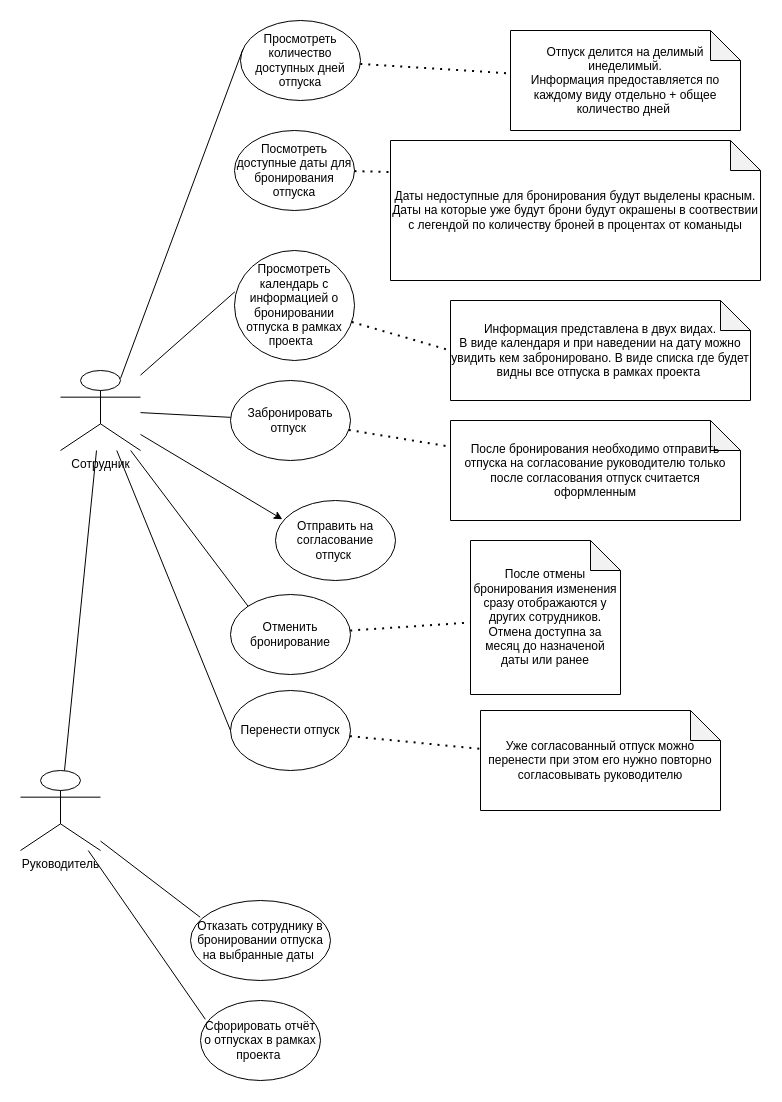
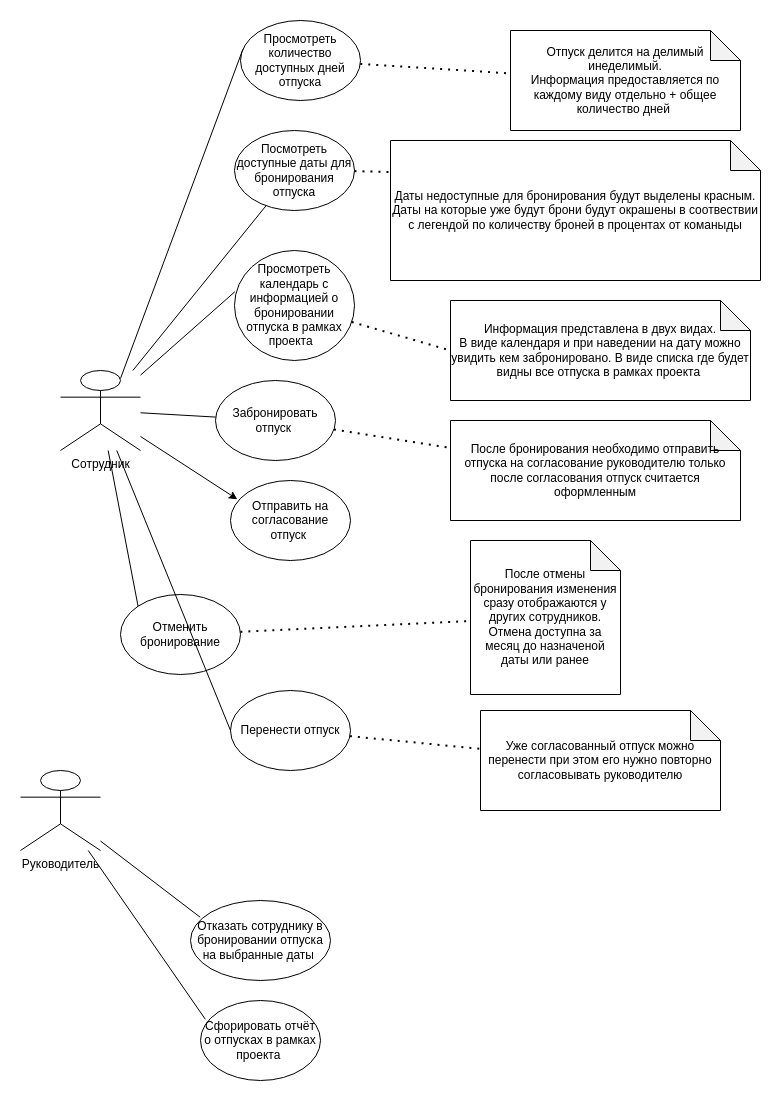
(291, 421) -> (276, 421)
(336, 541) -> (291, 521)
(81, 610) -> (199, 288)
(291, 635) -> (181, 635)
